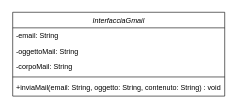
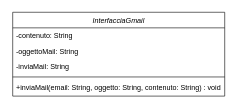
(39, 36) -> (49, 36)
(47, 67) -> (45, 67)
